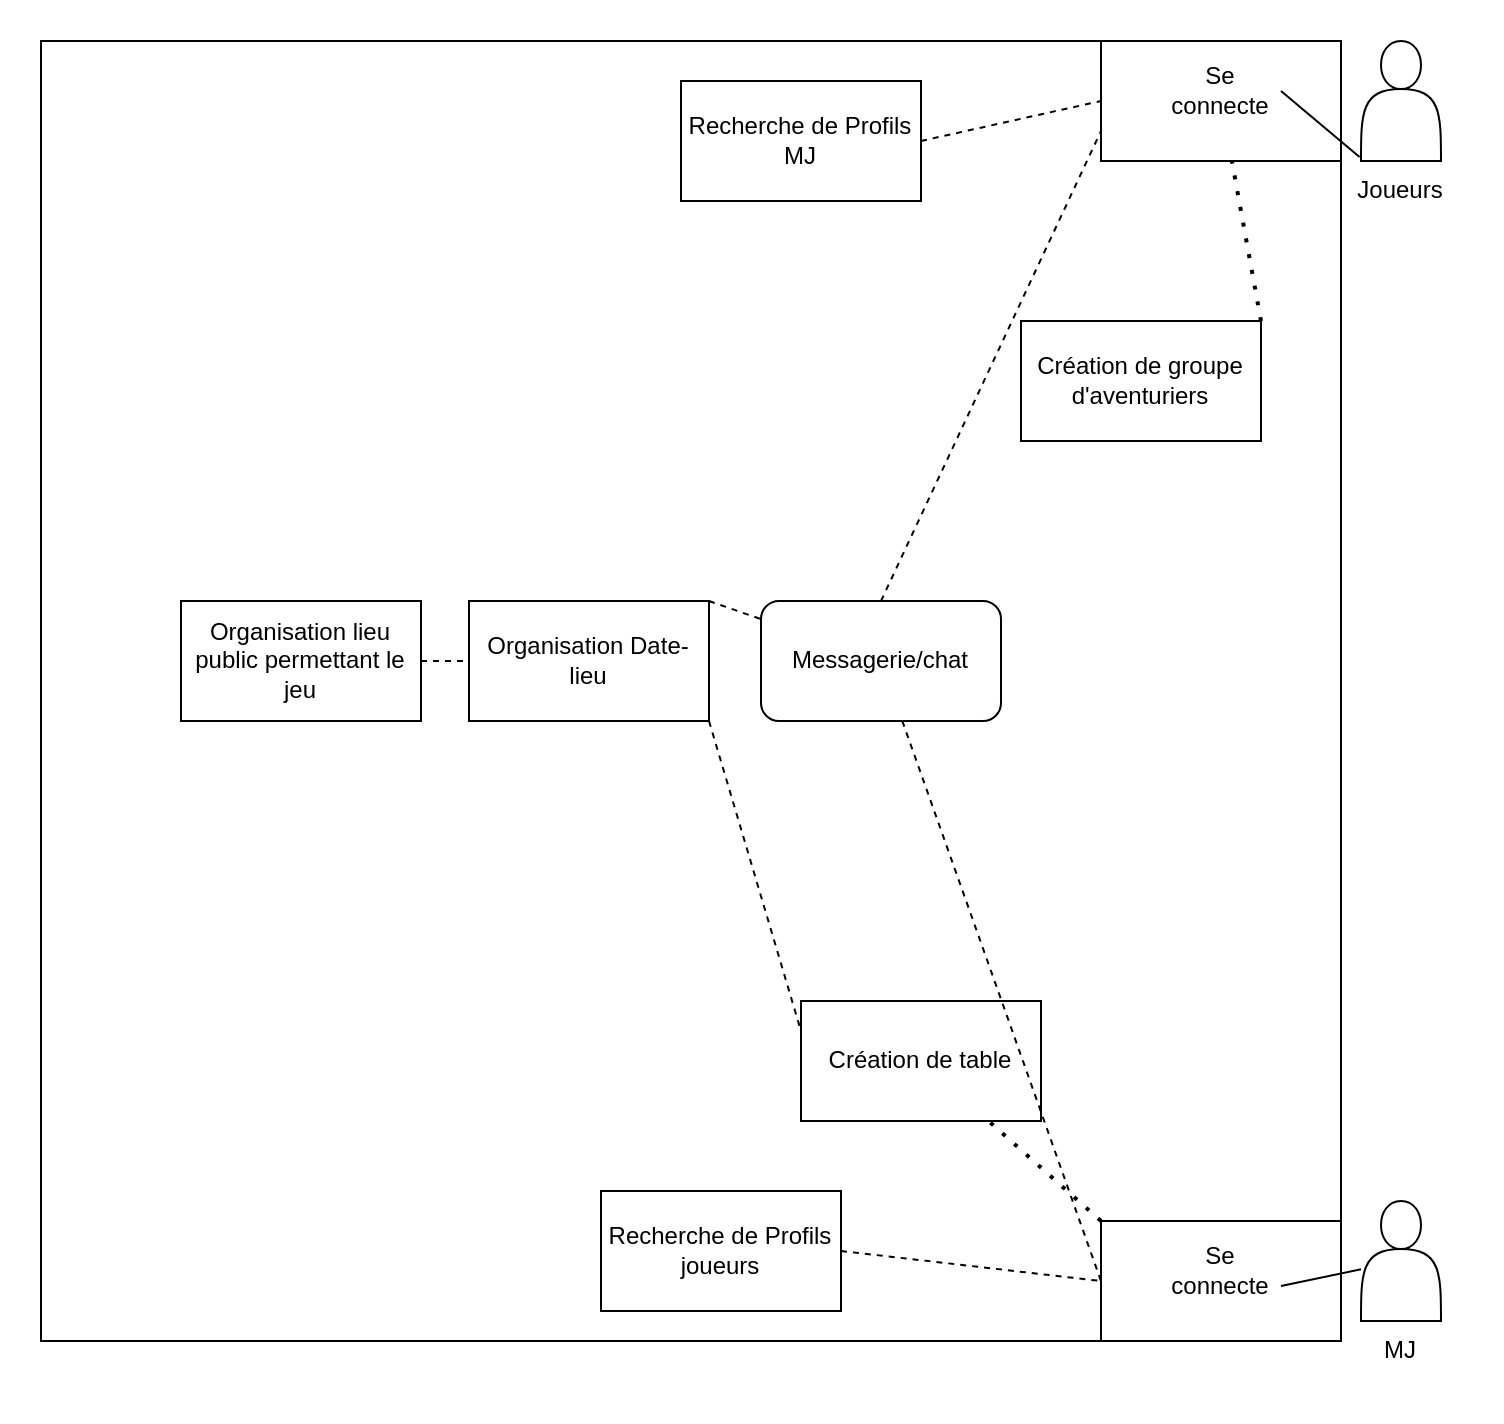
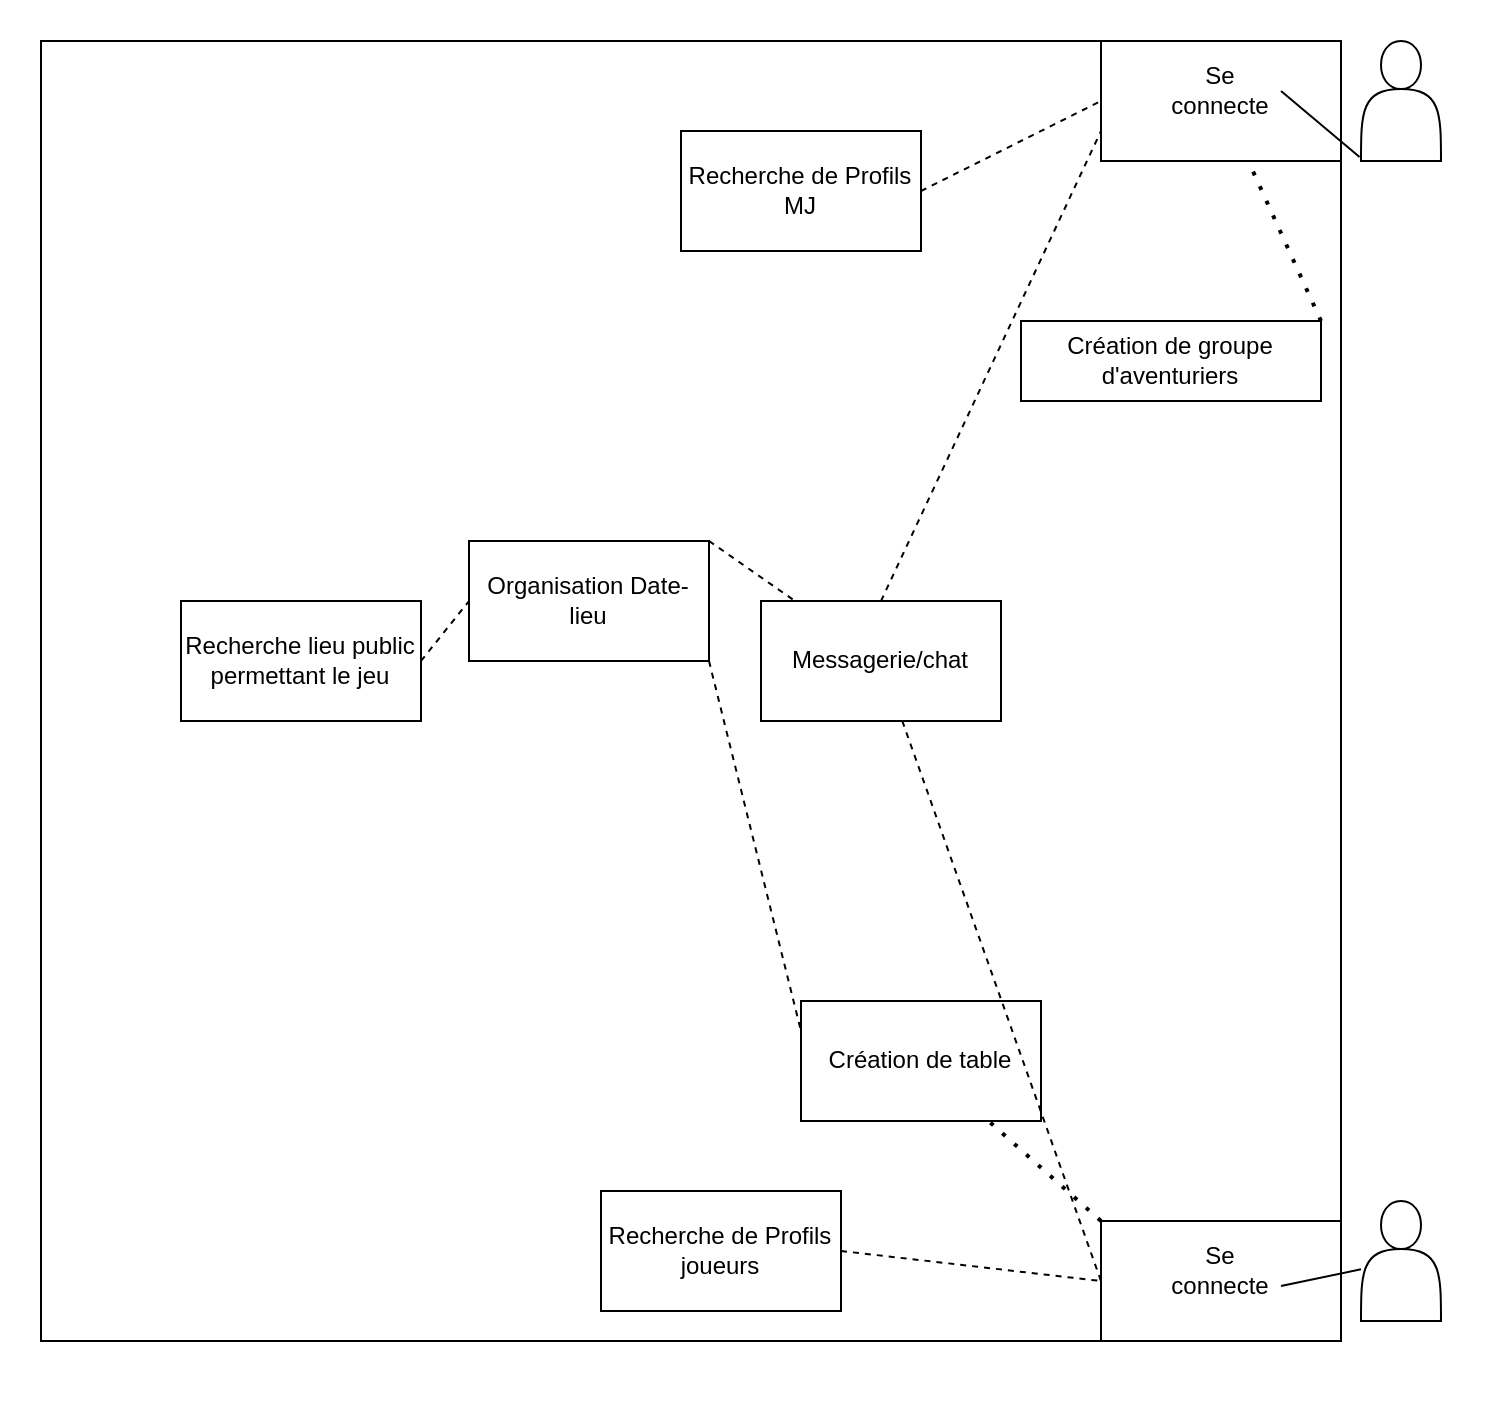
(801, 141) -> (801, 191)
(1401, 191) -> none
(1141, 381) -> (1171, 361)
(301, 661) -> (301, 661)
(589, 661) -> (589, 601)
(881, 661) -> (881, 661)
(1401, 1351) -> none
